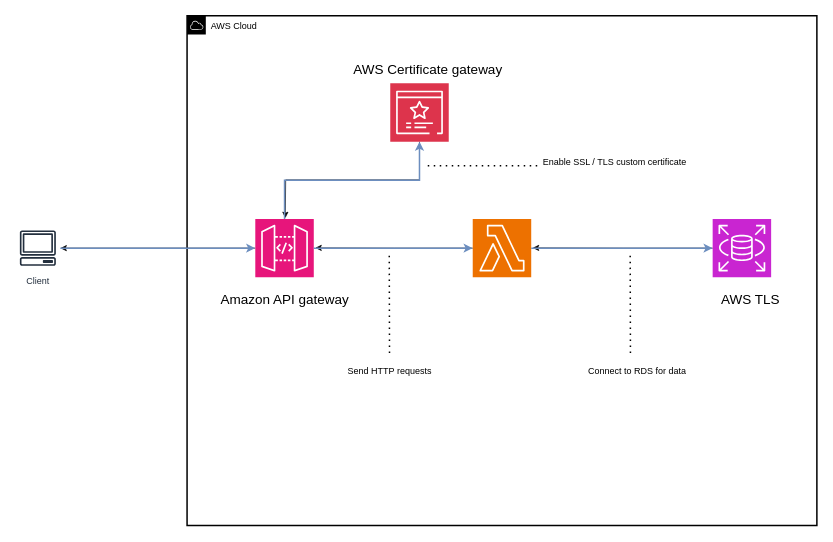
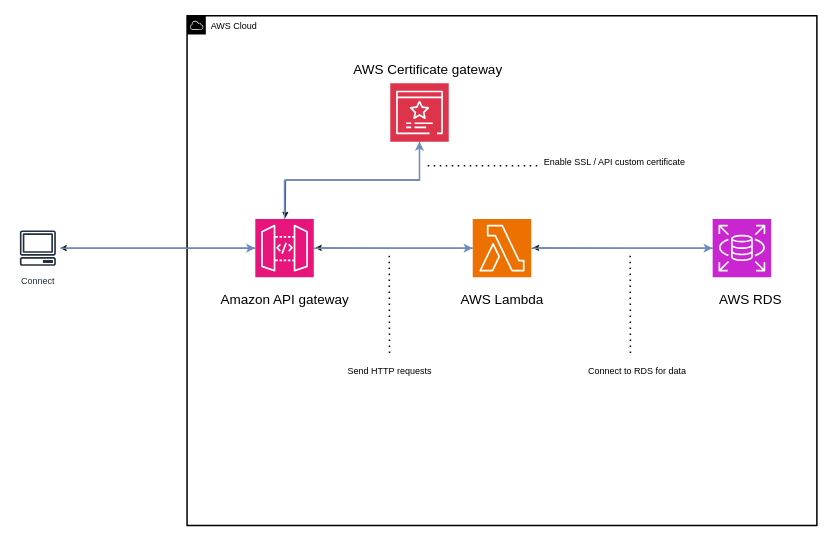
(615, 162) -> (615, 162)
(38, 281) -> (38, 281)
none -> (502, 298)
(751, 298) -> (751, 298)
